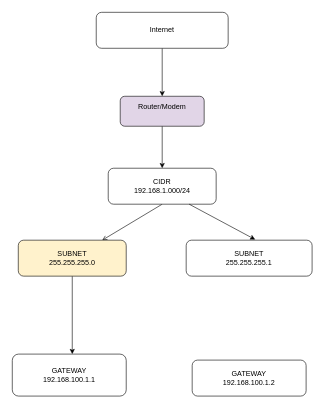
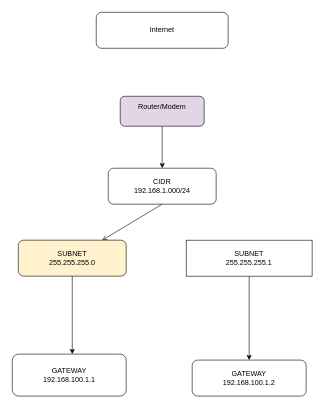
(162, 90) -> none
(220, 221) -> none
(249, 258) -> (249, 258)
none -> (249, 354)
